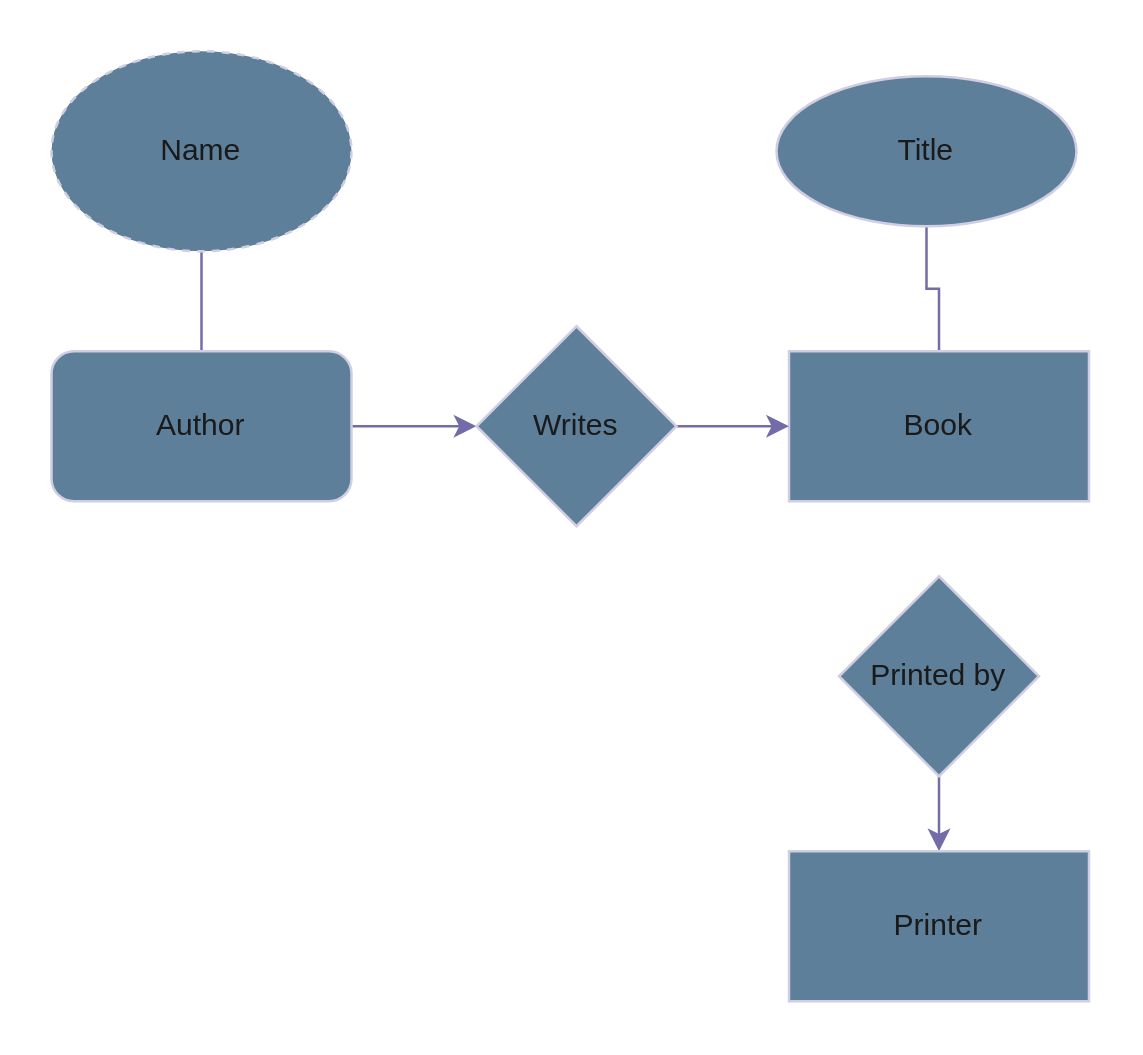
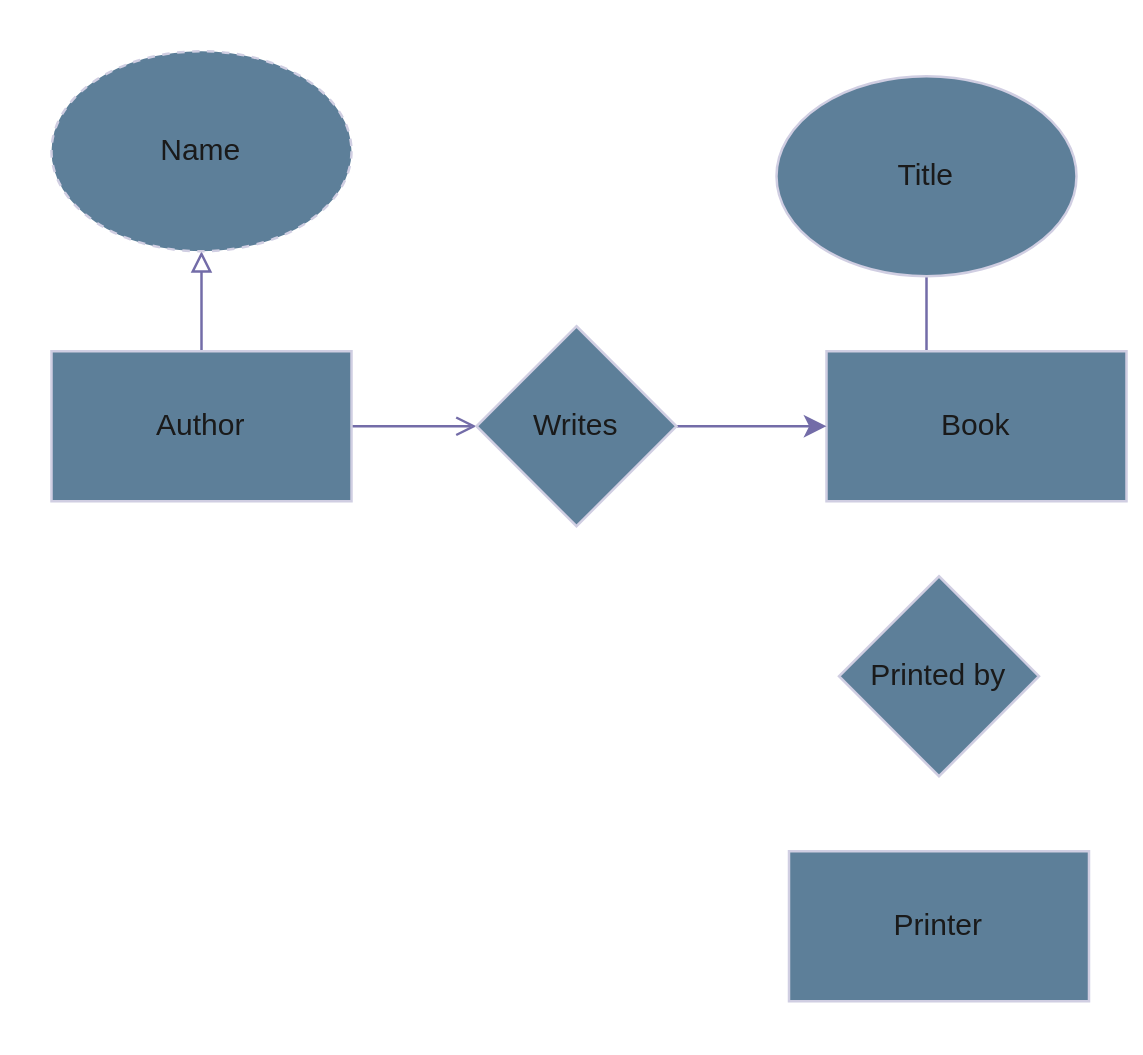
(926, 151) -> (926, 176)
(201, 264) -> (201, 273)
(201, 426) -> (201, 426)
(458, 426) -> (462, 426)
(939, 426) -> (976, 426)
(939, 805) -> none
